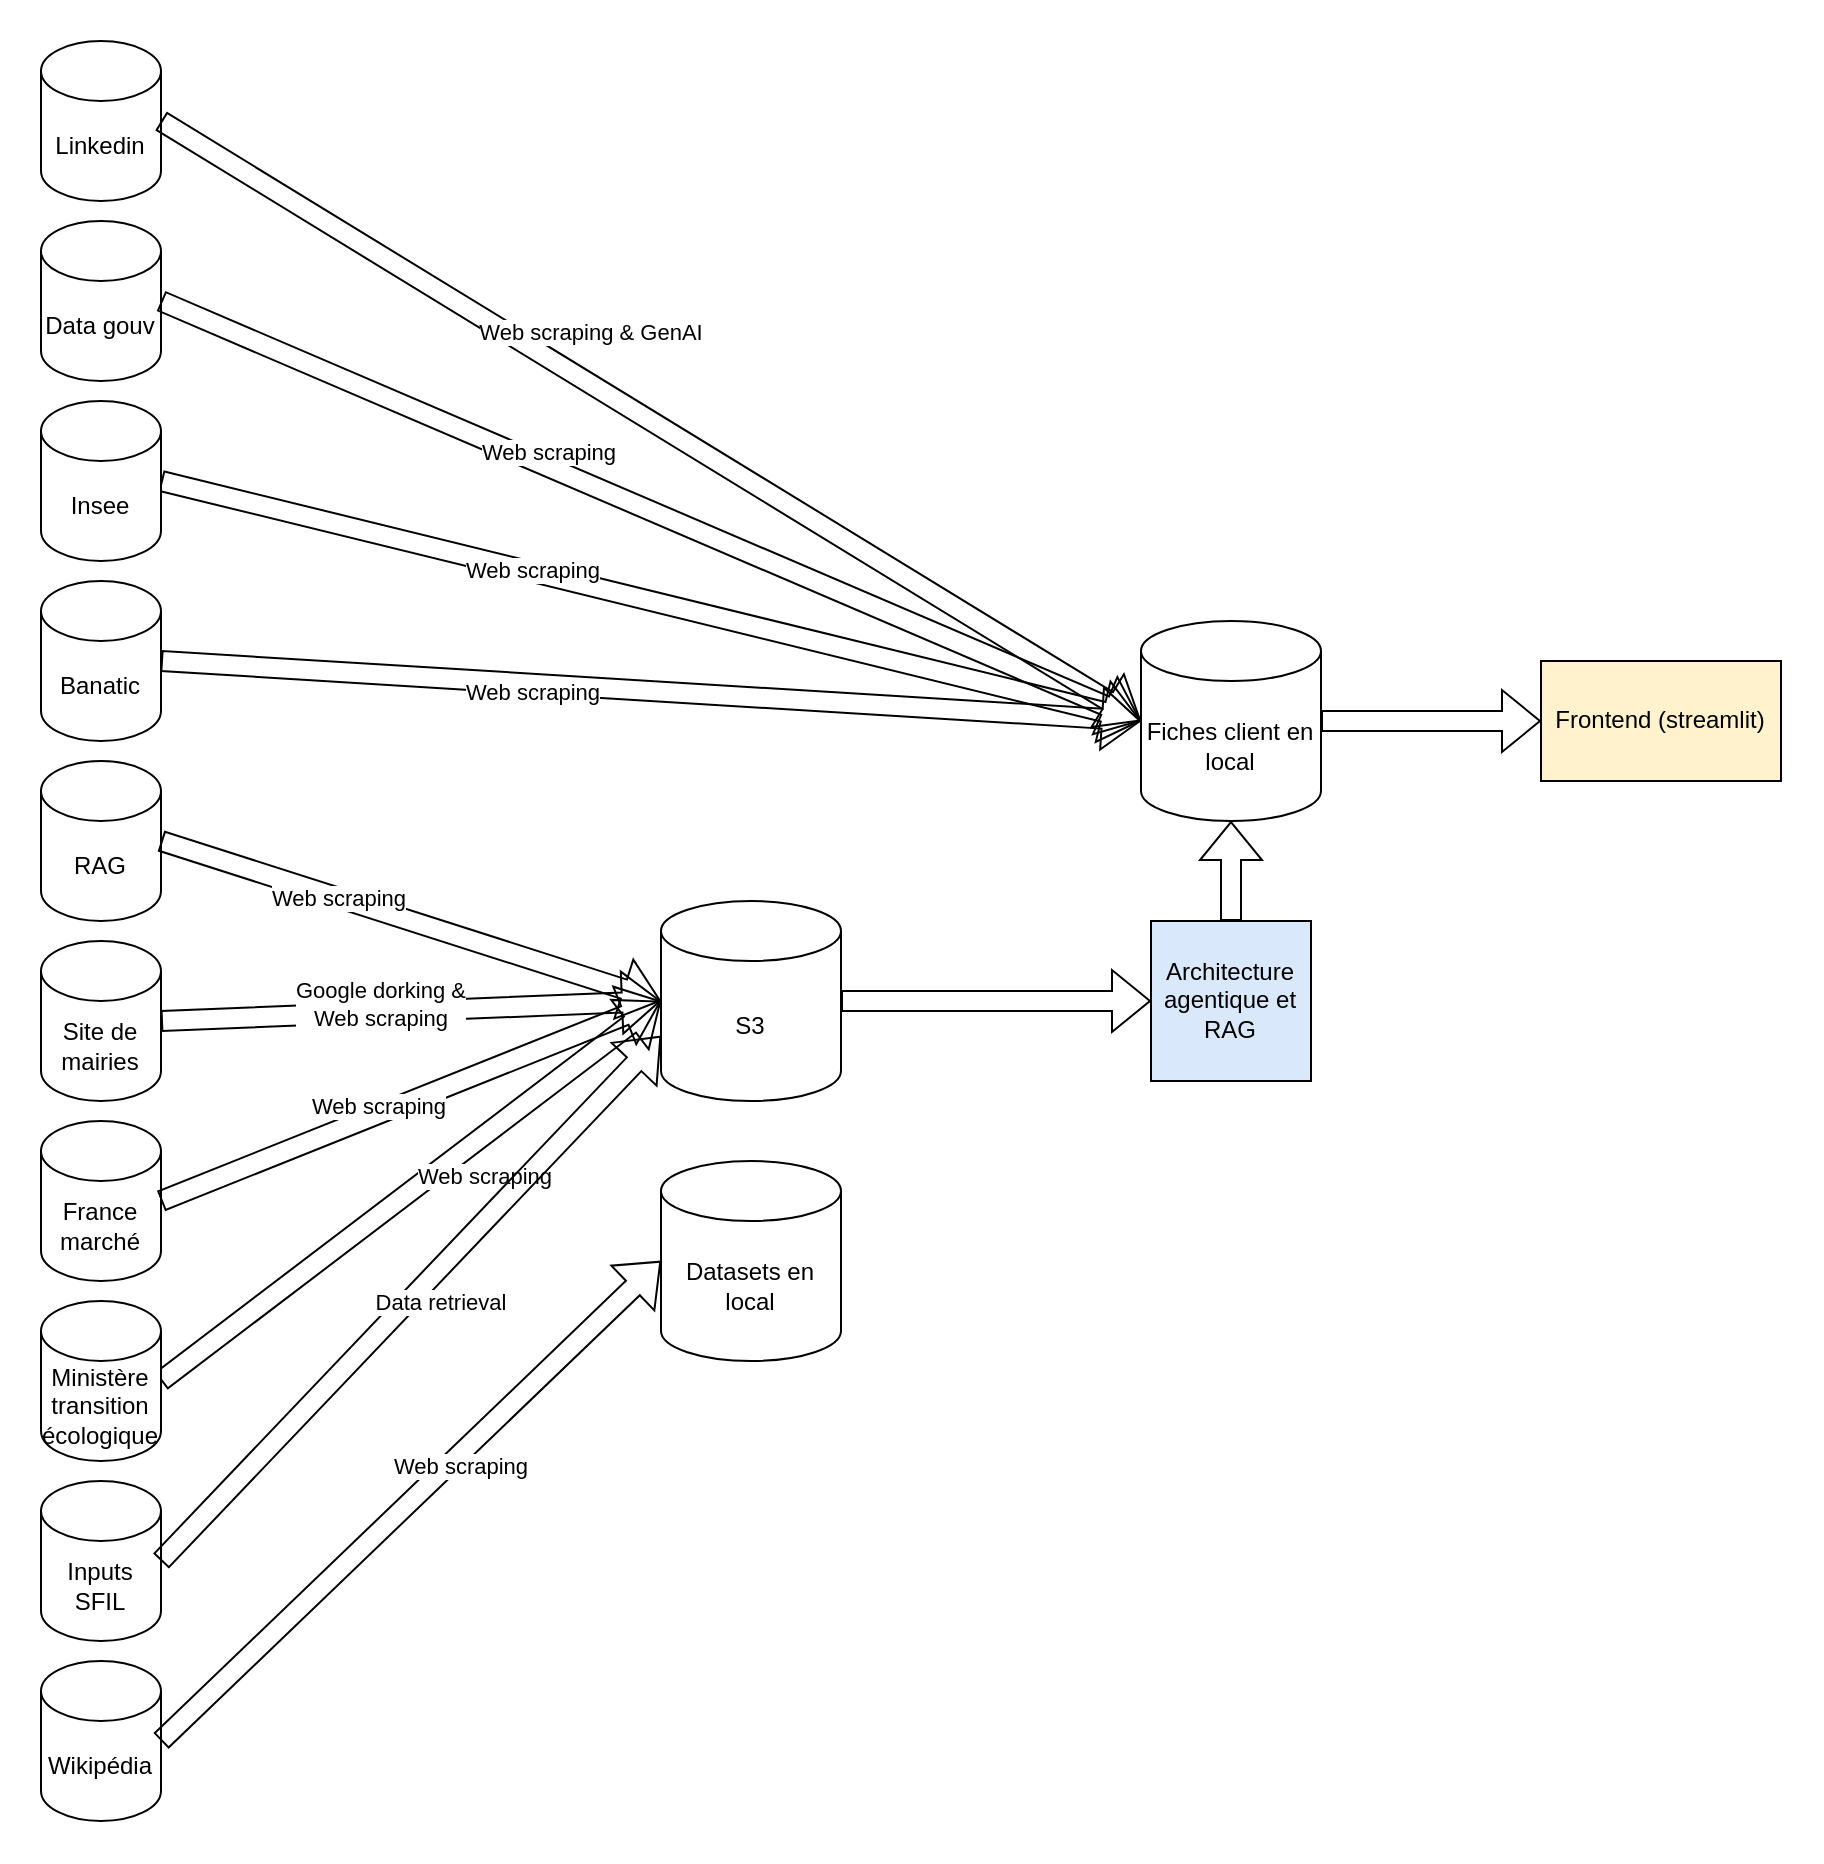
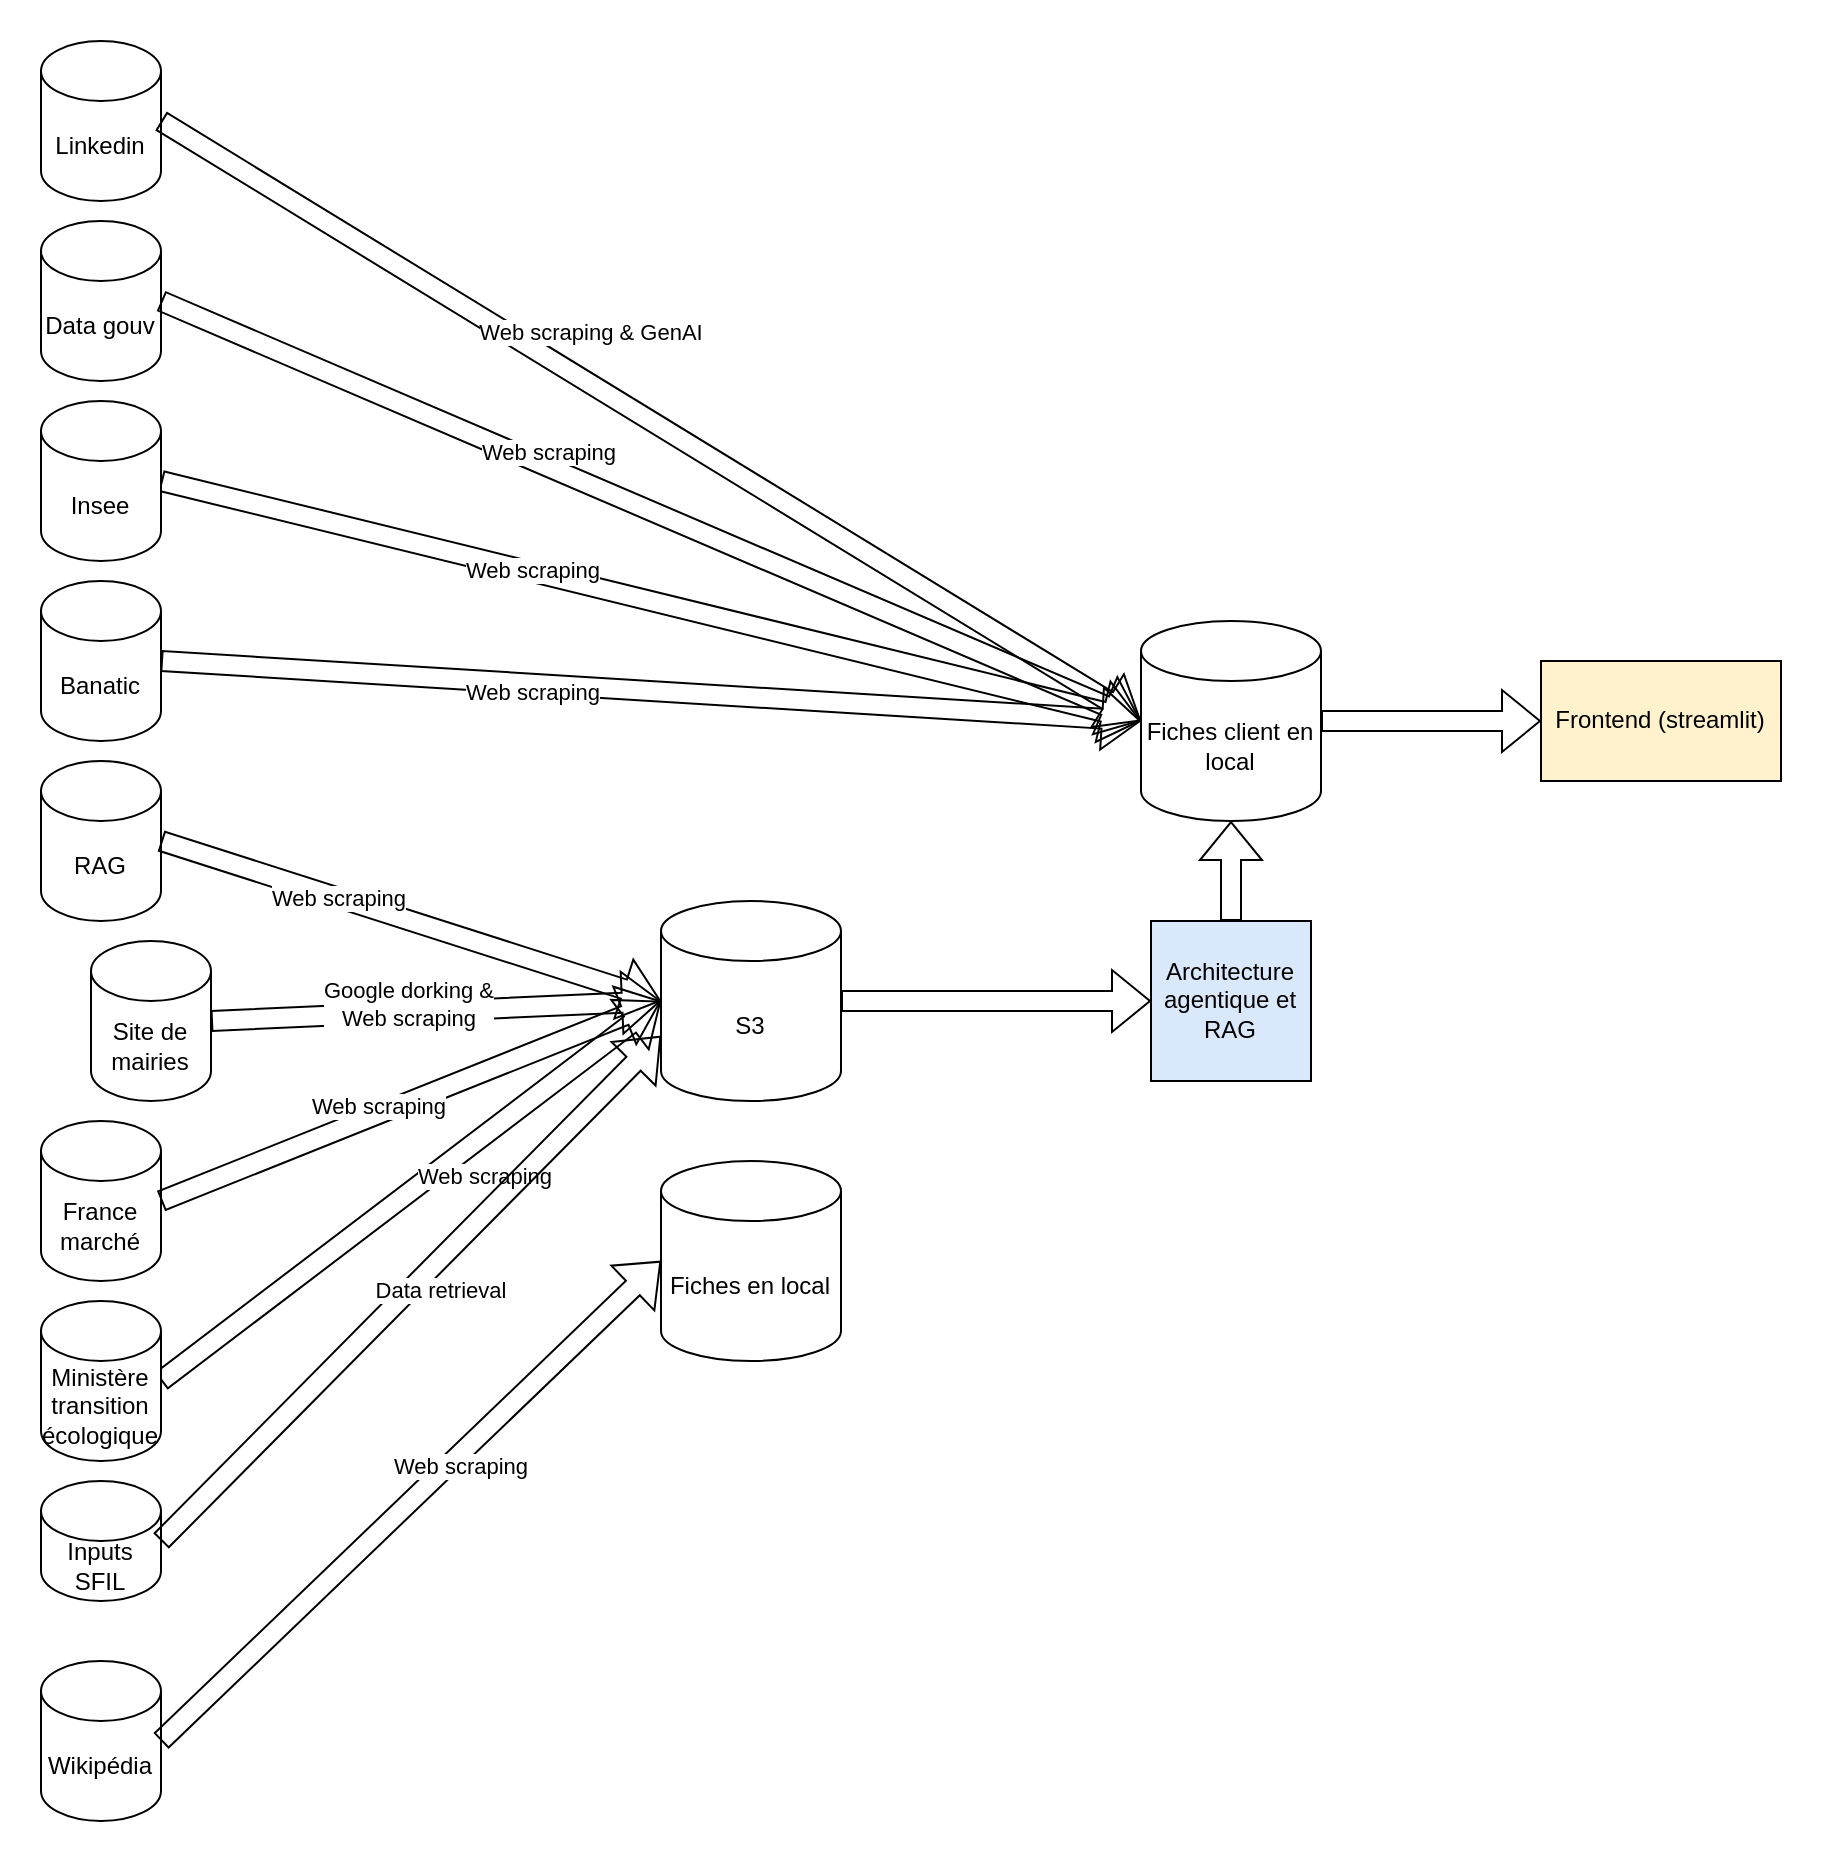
(101, 1021) -> (151, 1021)
(751, 1287) -> (751, 1287)
(101, 1561) -> (101, 1541)
